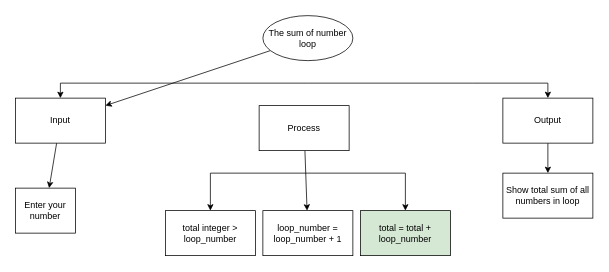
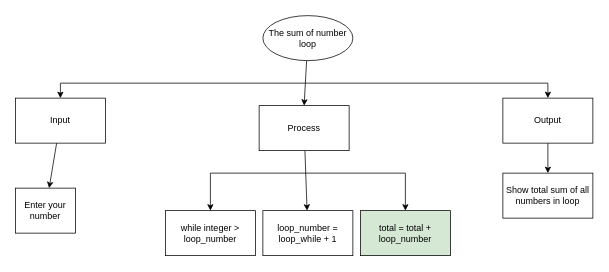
(226, 65) -> (306, 80)
(210, 233) -> (210, 233)
(308, 233) -> (308, 233)
